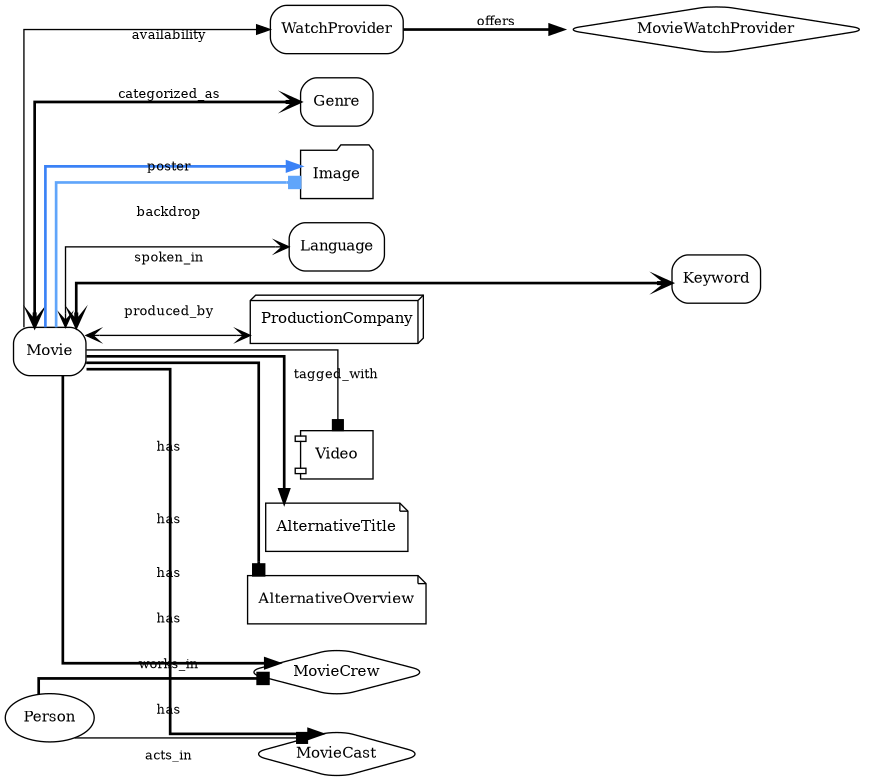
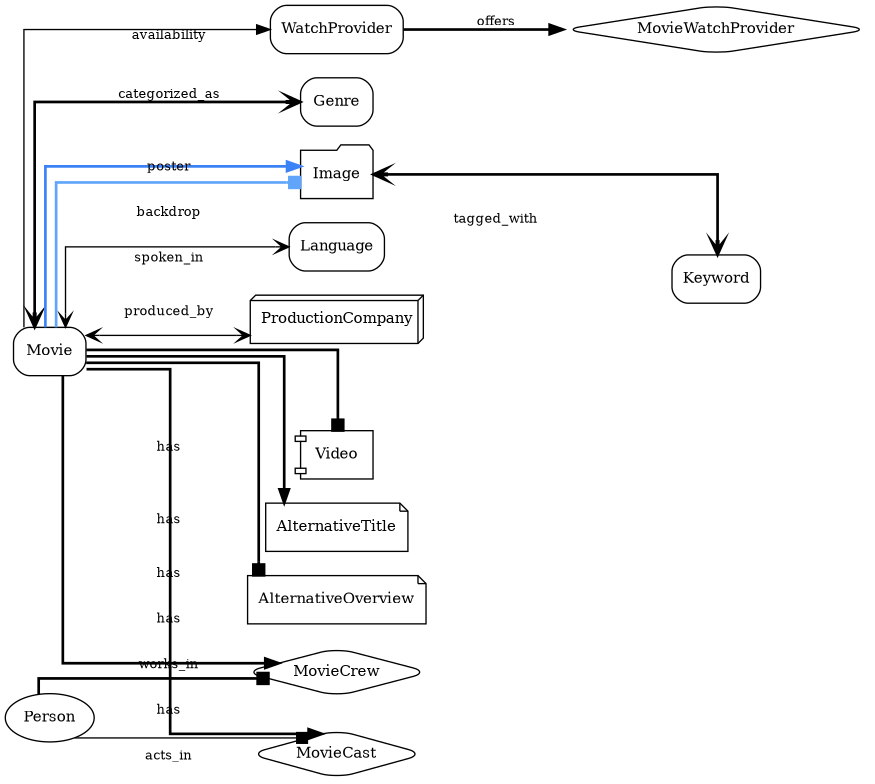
(352, 283) -> (586, 174)
(293, 350) -> (293, 350)
